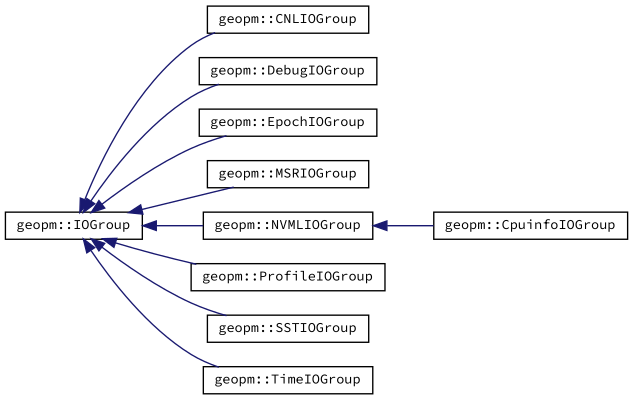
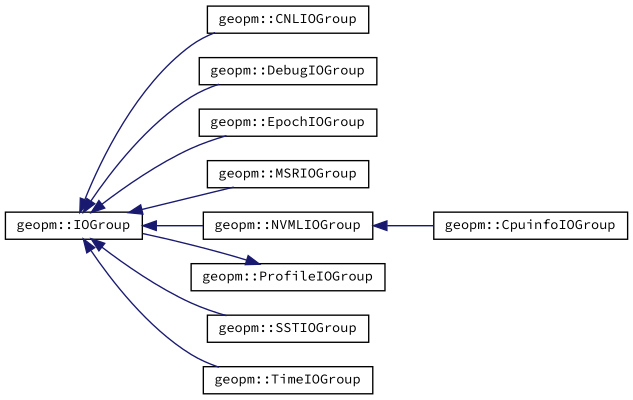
(156, 254) -> (195, 246)
